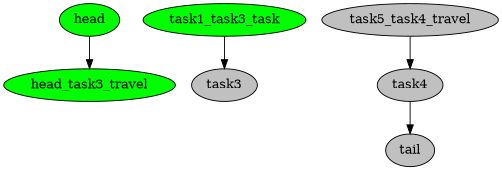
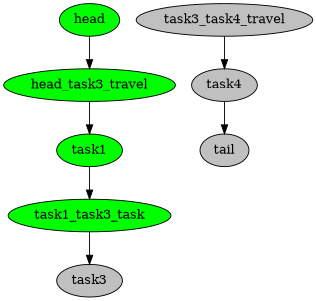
(410, 20) -> (224, 20)
none -> (90, 150)
